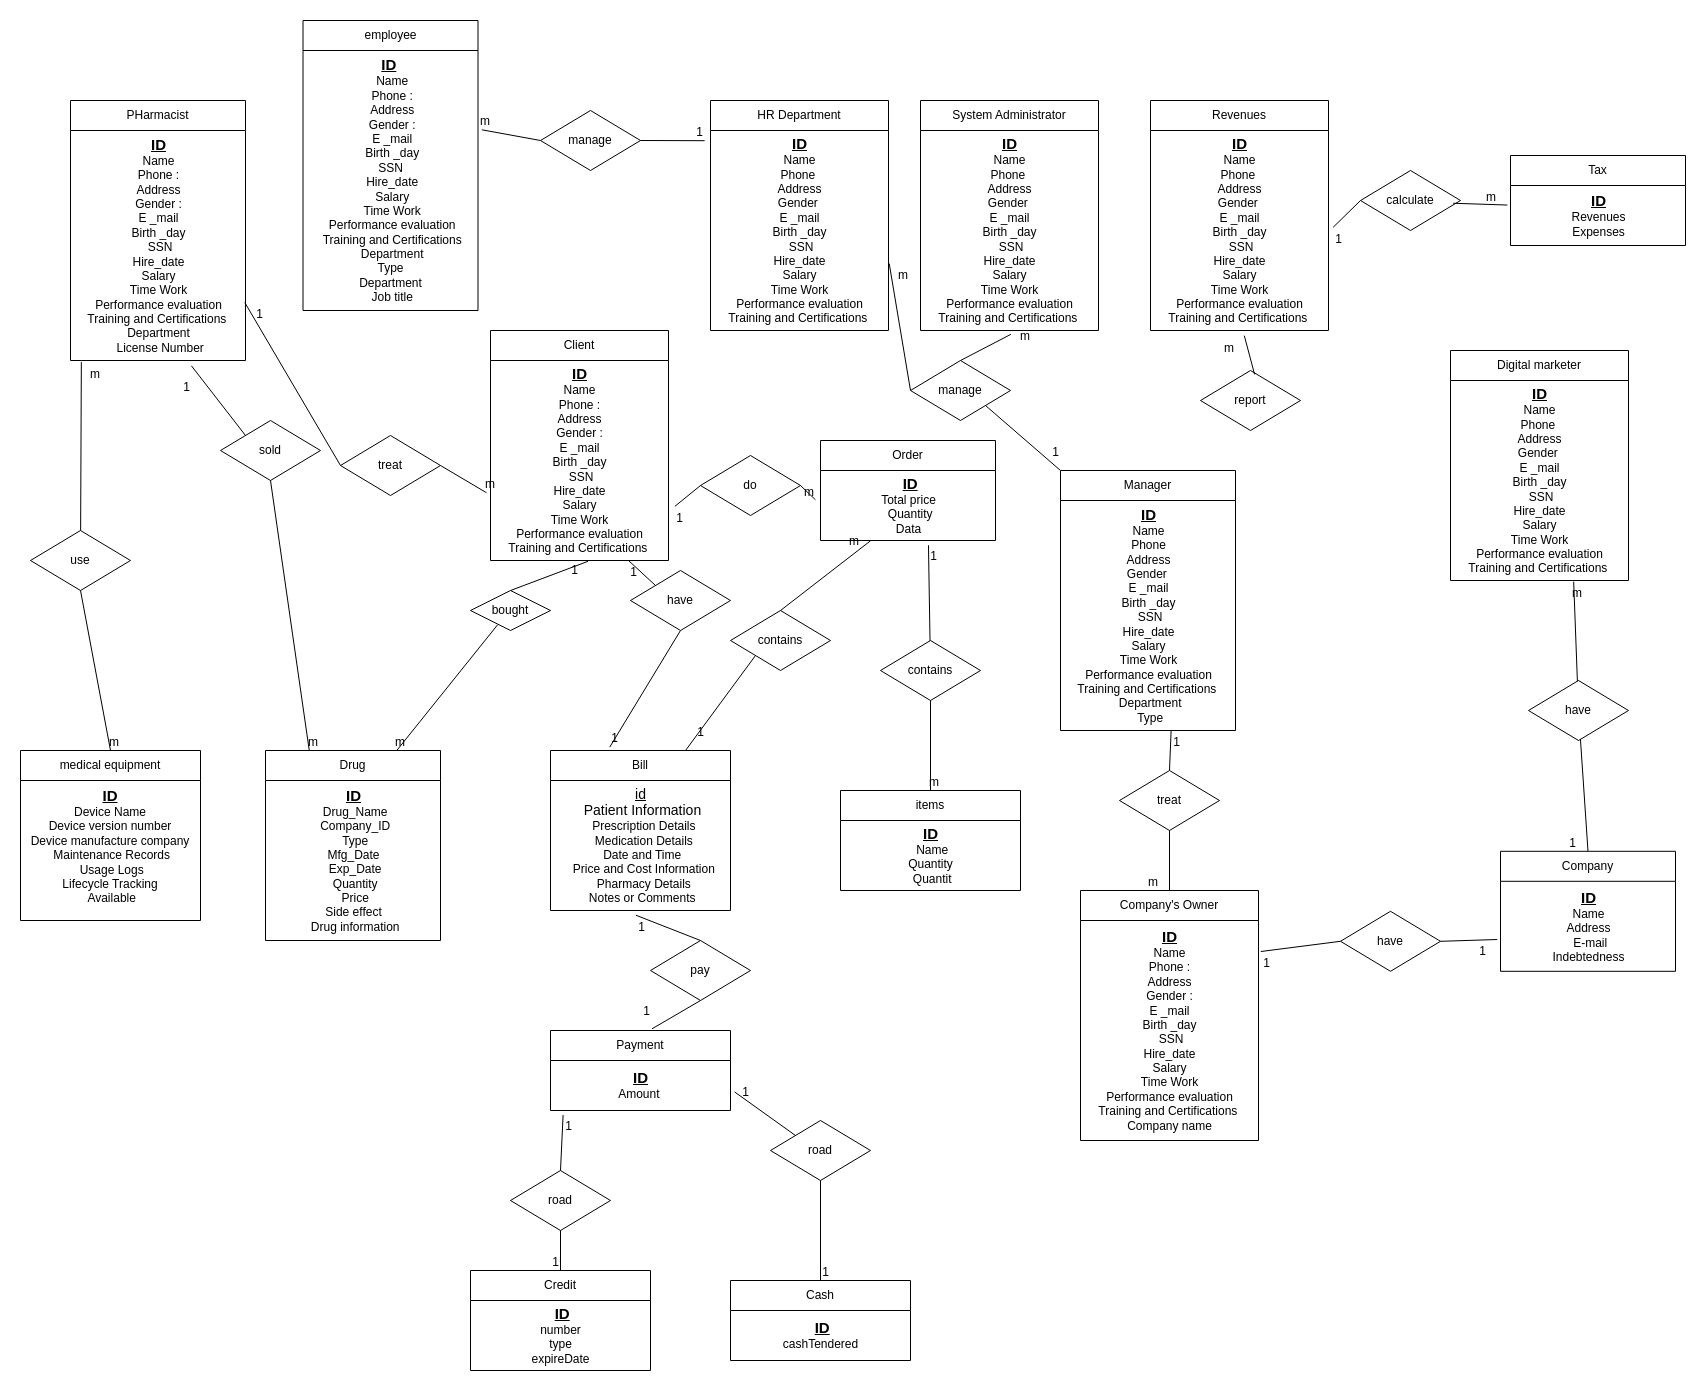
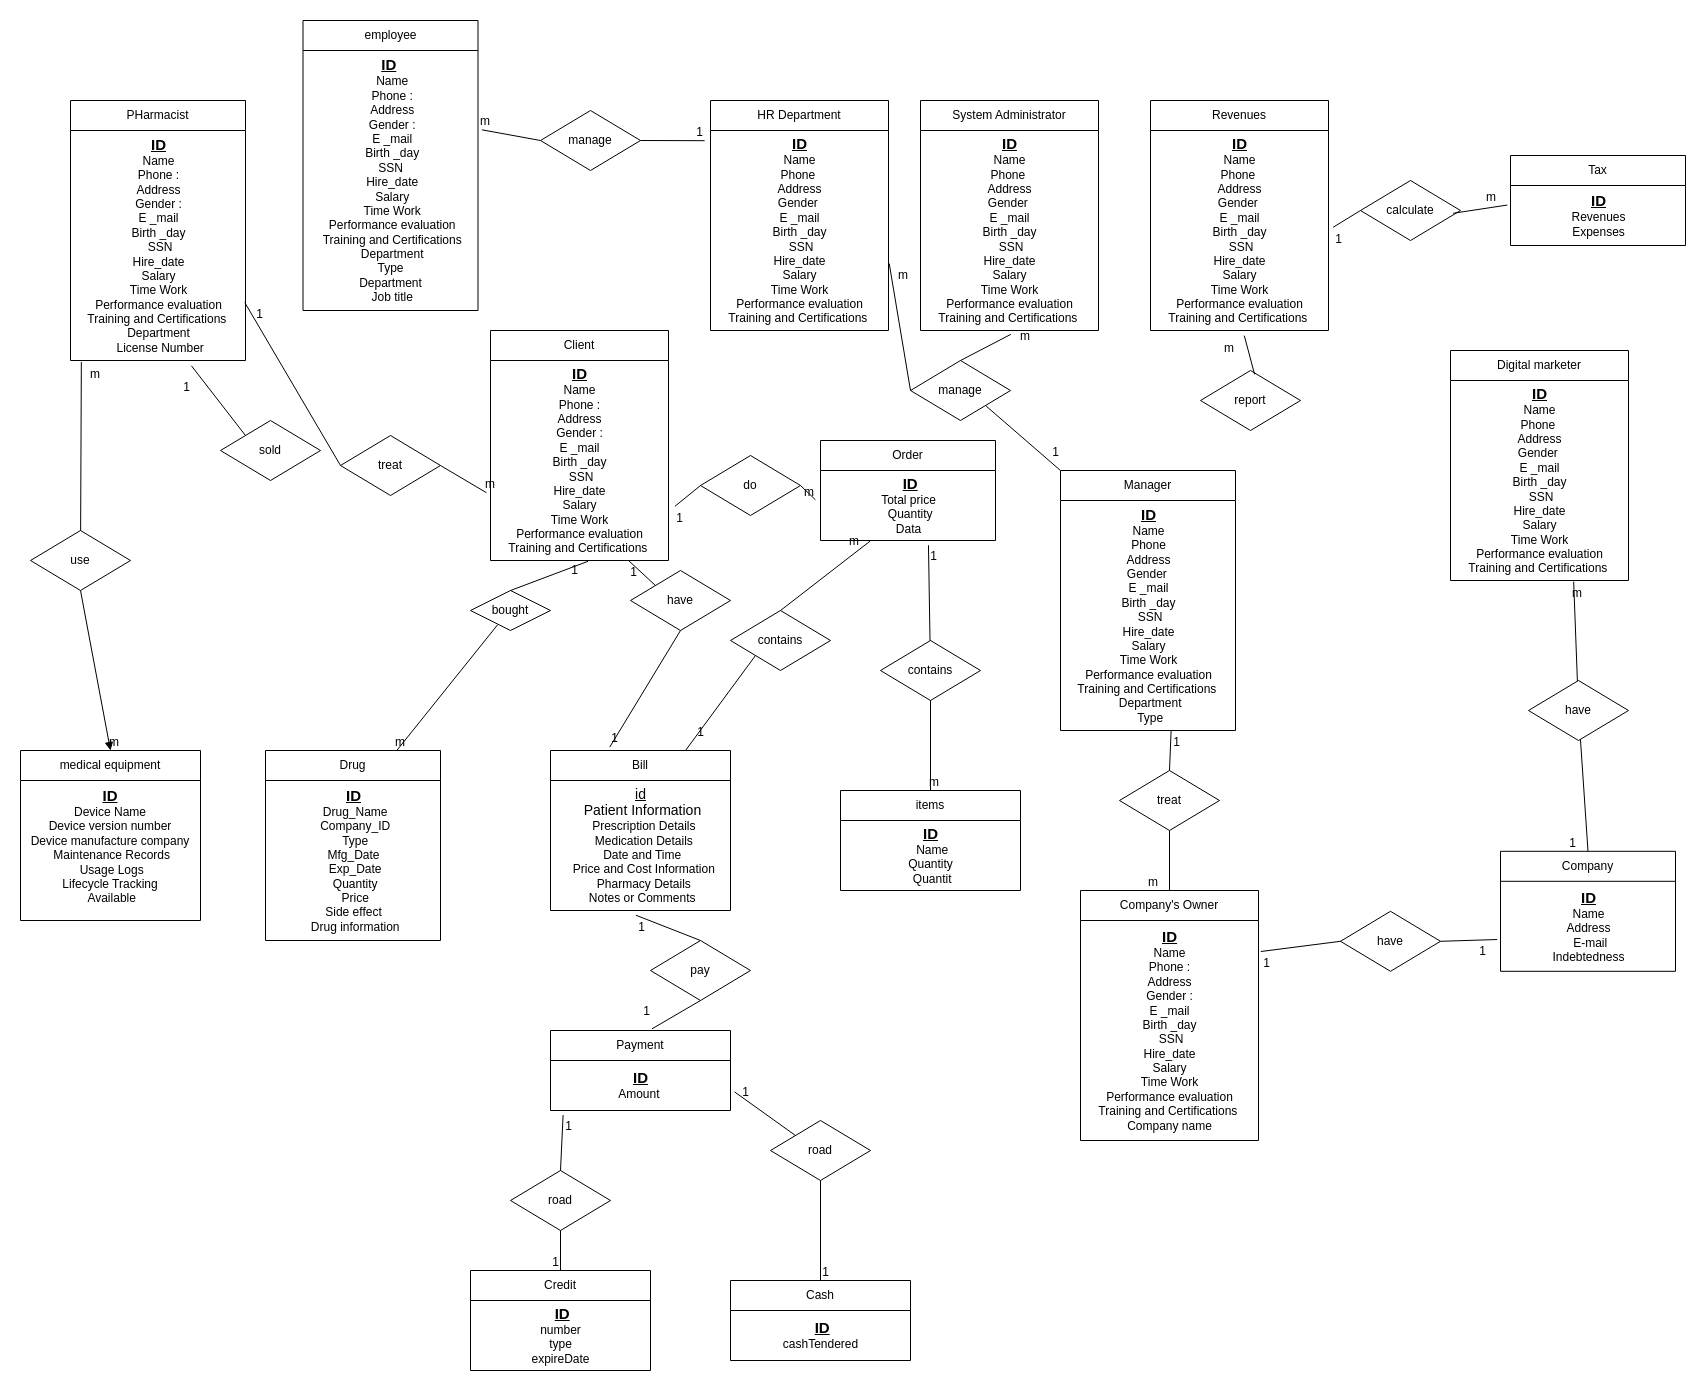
(1411, 201) -> (1411, 211)
(290, 616) -> none
(109, 745) -> (109, 741)
